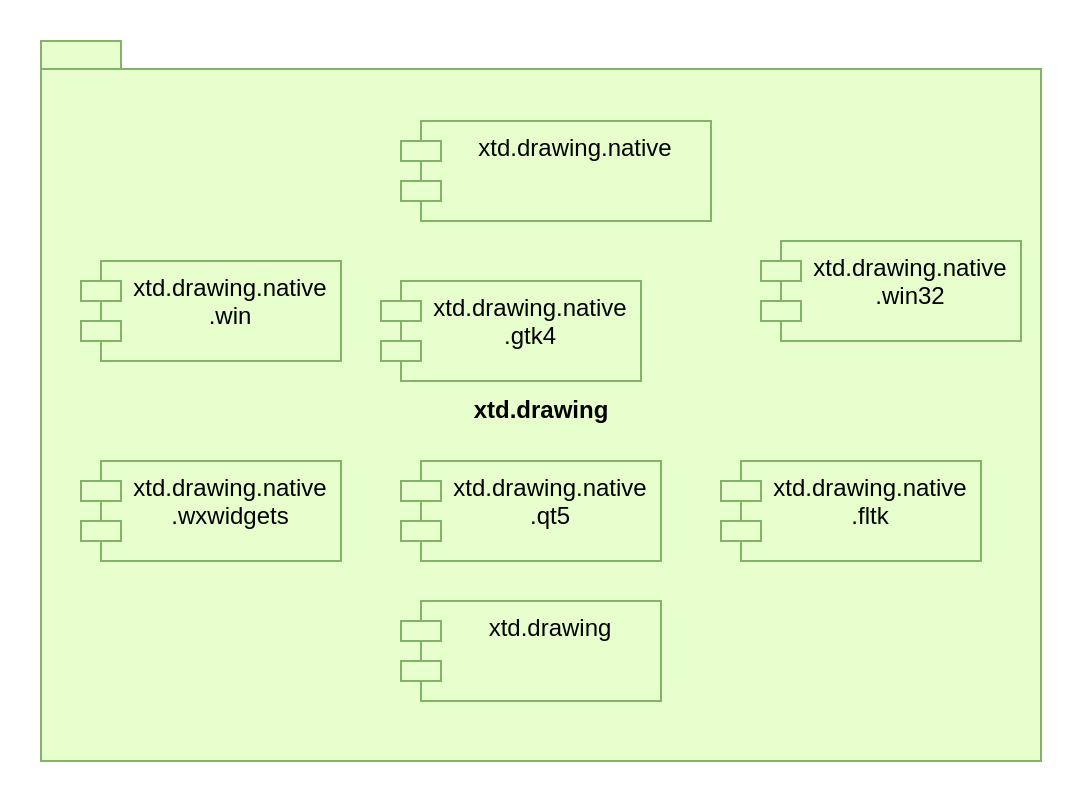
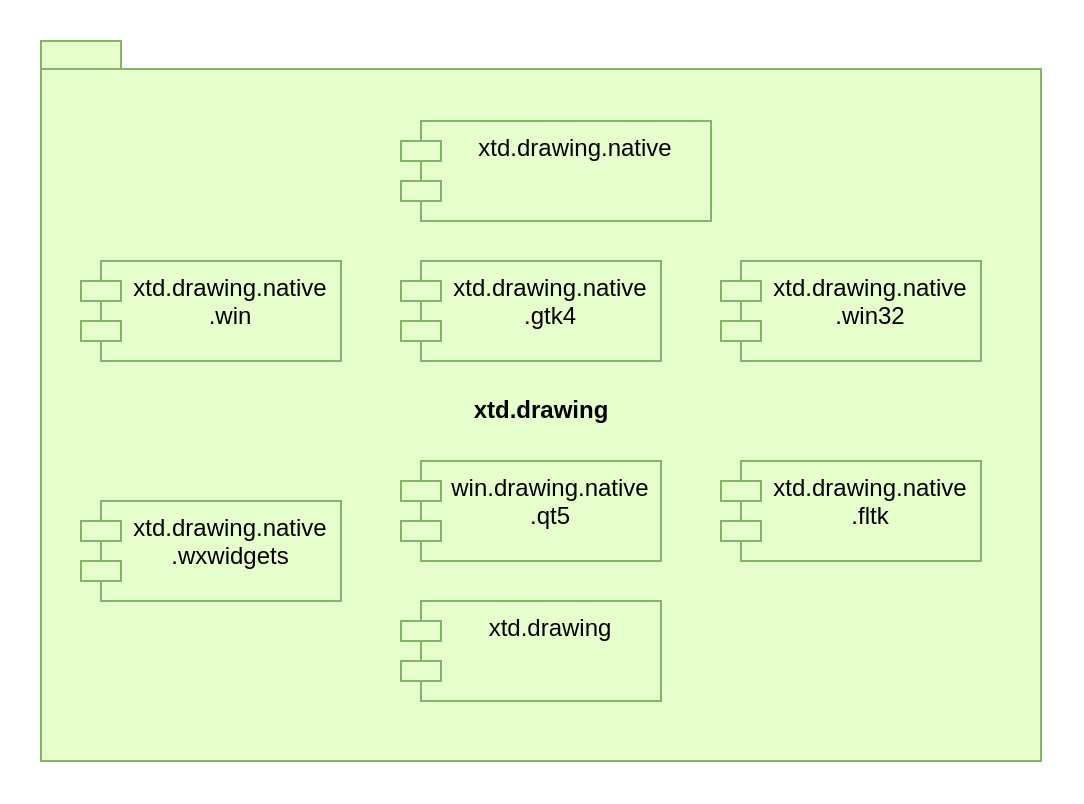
(891, 291) -> (851, 311)
(511, 331) -> (531, 311)
(550, 488) -> (550, 488)
(211, 511) -> (211, 551)
